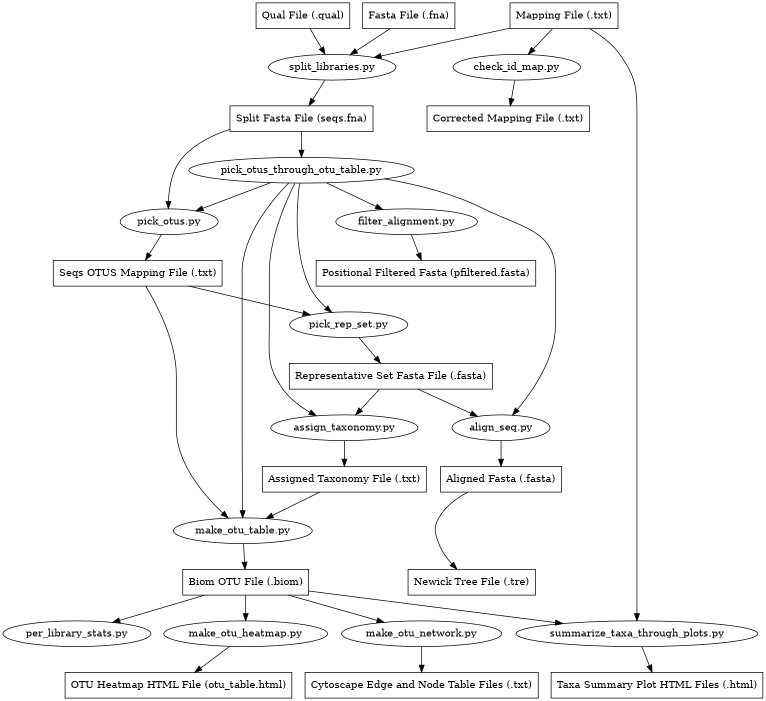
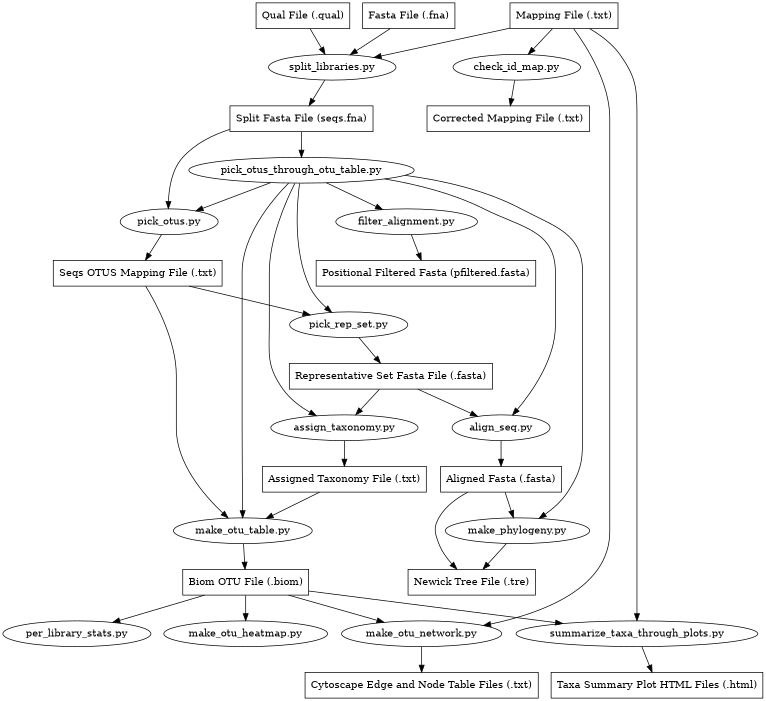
none -> (610, 357)
none -> (518, 531)
(178, 685) -> none
